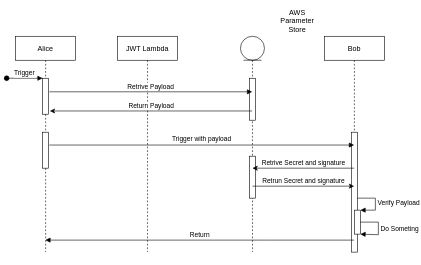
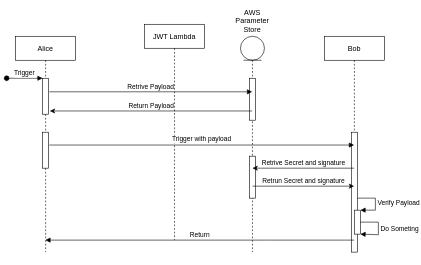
(297, 21) -> (252, 21)
(147, 144) -> (174, 132)
